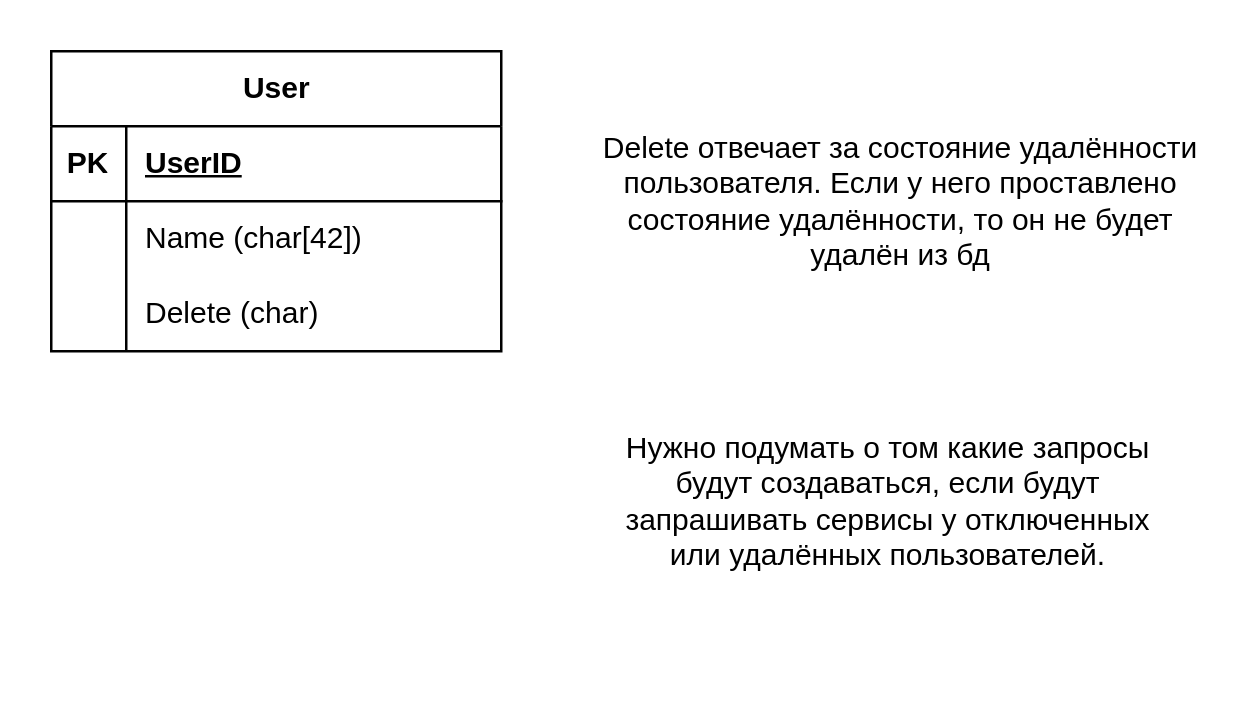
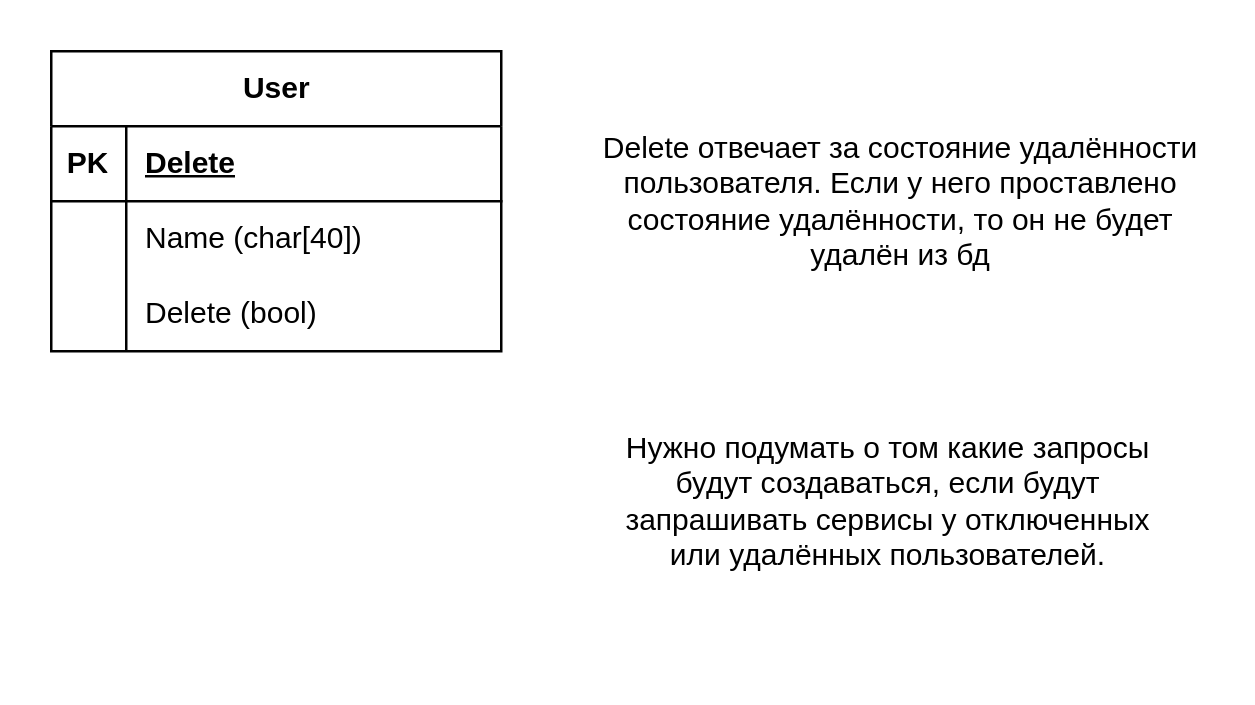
(197, 164) -> (193, 164)
(268, 239) -> (268, 239)
(248, 314) -> (244, 314)
